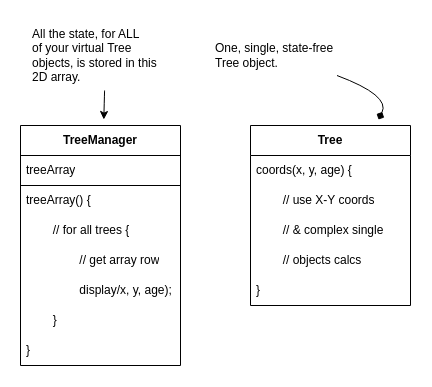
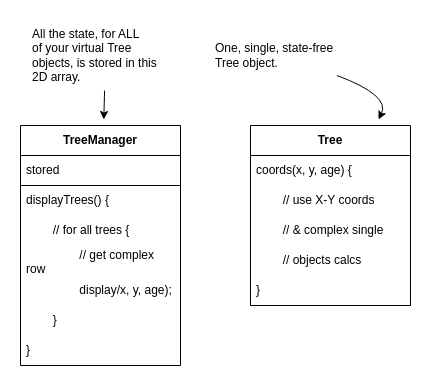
(382, 104) -> (382, 105)
(57, 171) -> (47, 171)
(69, 201) -> (76, 201)
(76, 261) -> (81, 261)
